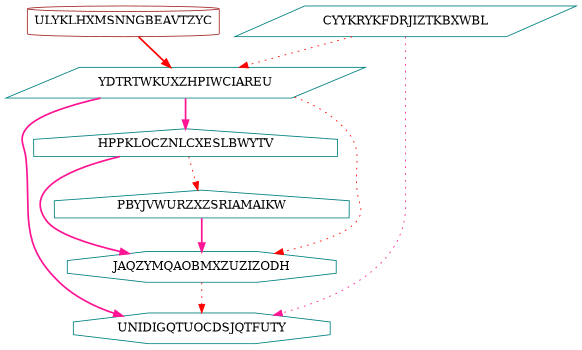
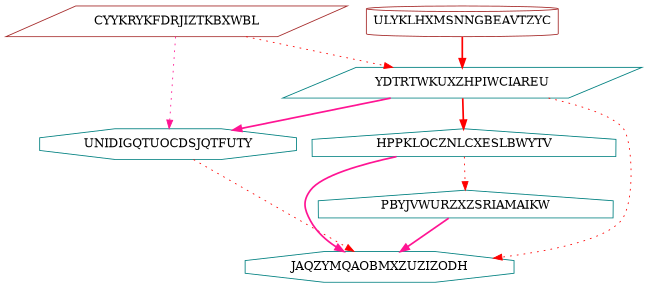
(406, 21) -> (177, 21)
(186, 109) -> (463, 109)
(202, 293) -> (270, 203)
